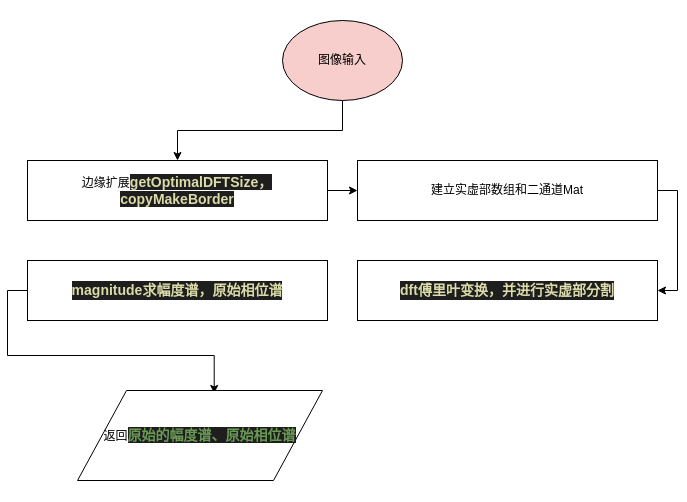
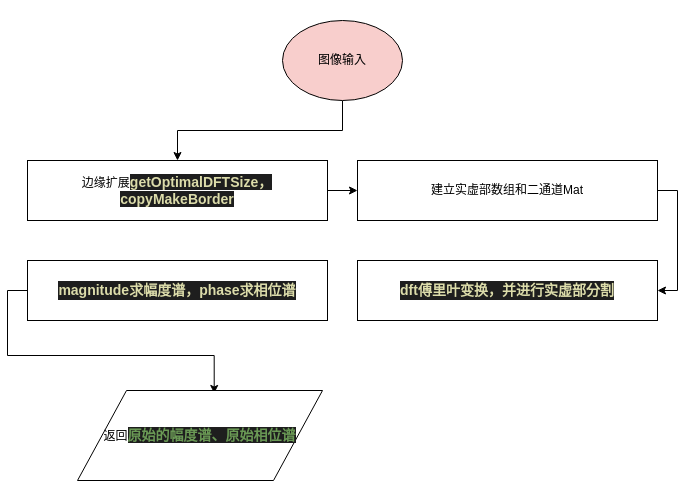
(178, 291) -> (178, 291)
